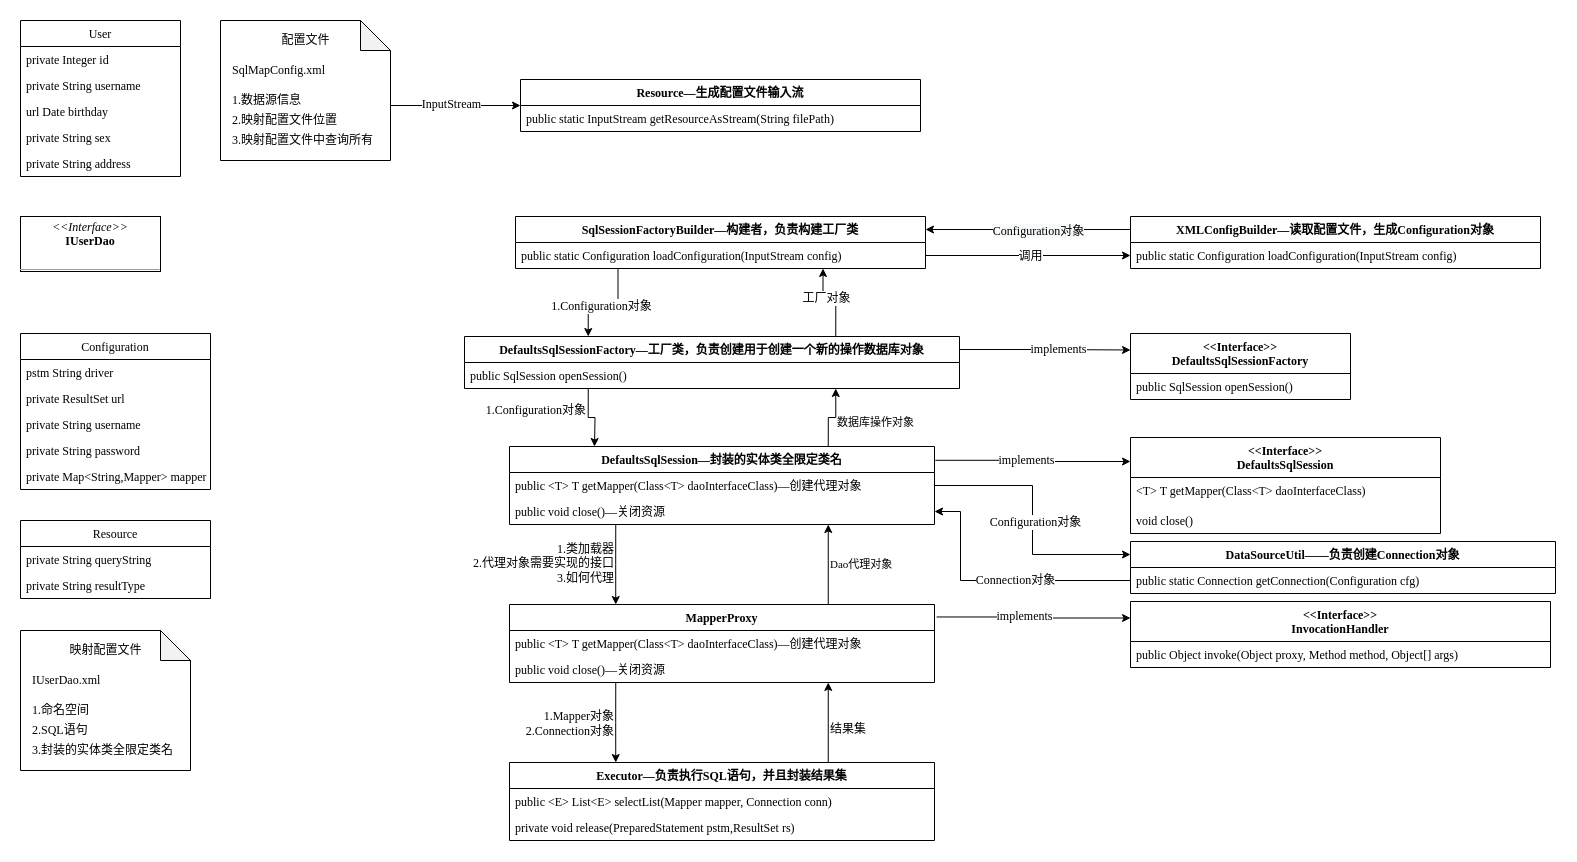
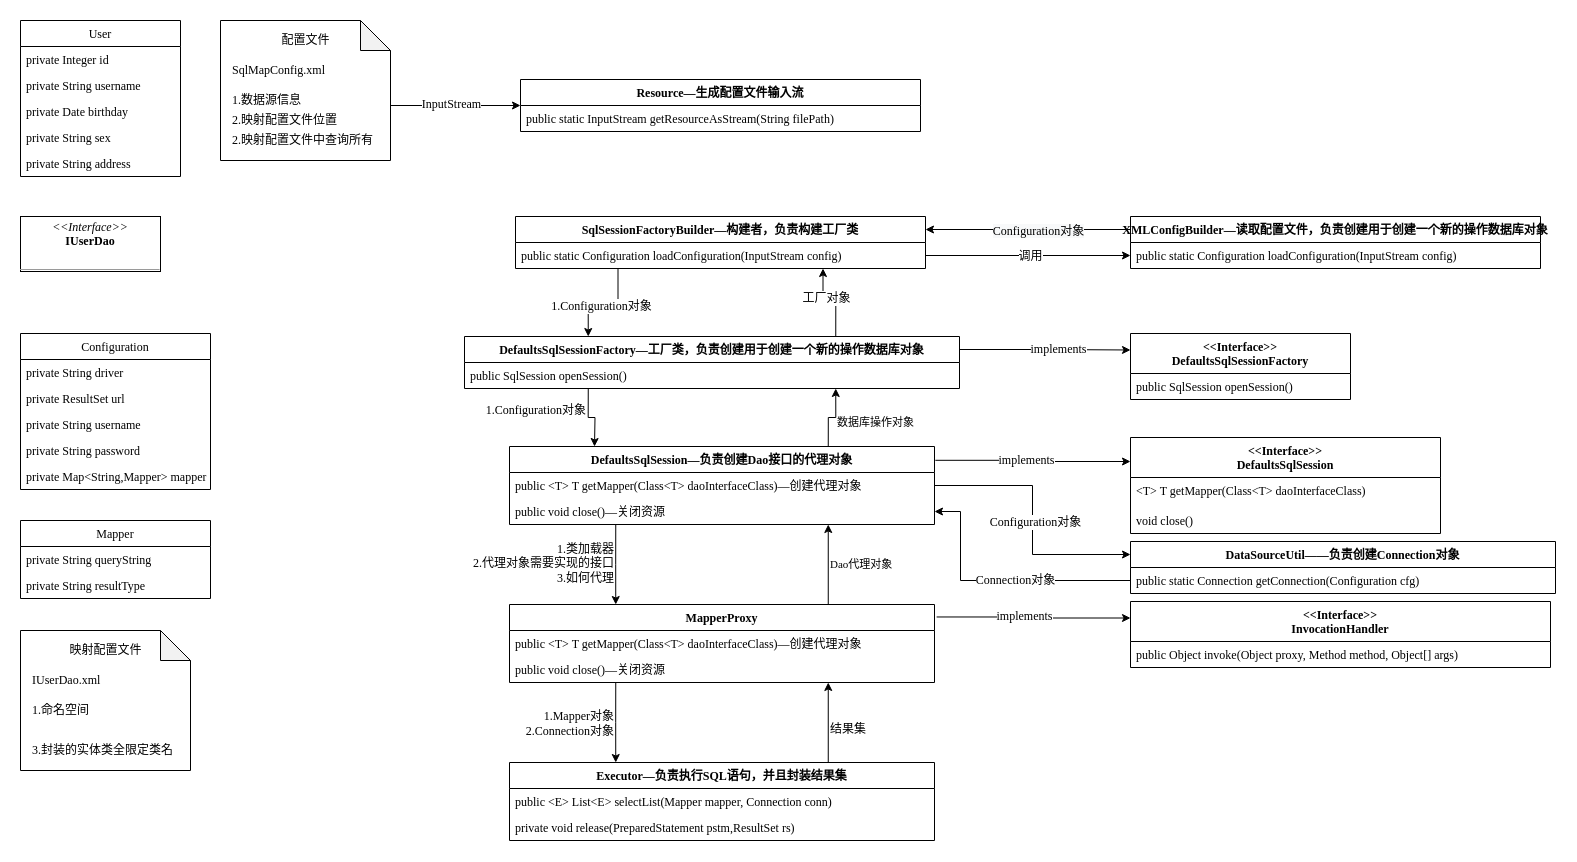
(77, 112) -> (90, 112)
(304, 141) -> (304, 141)
(1335, 230) -> (1335, 230)
(80, 373) -> (89, 373)
(722, 460) -> (722, 460)
(115, 534) -> (115, 534)
(83, 731) -> none
